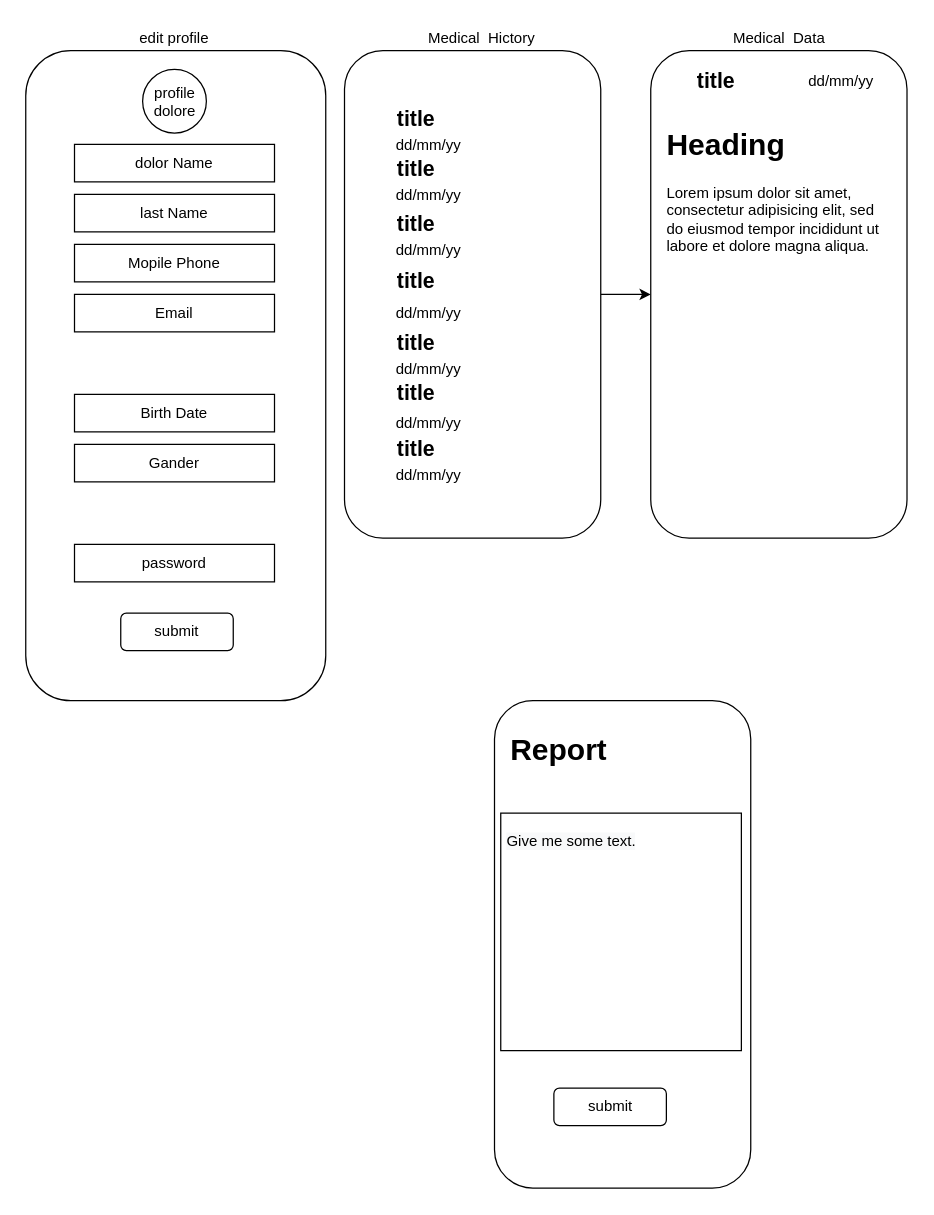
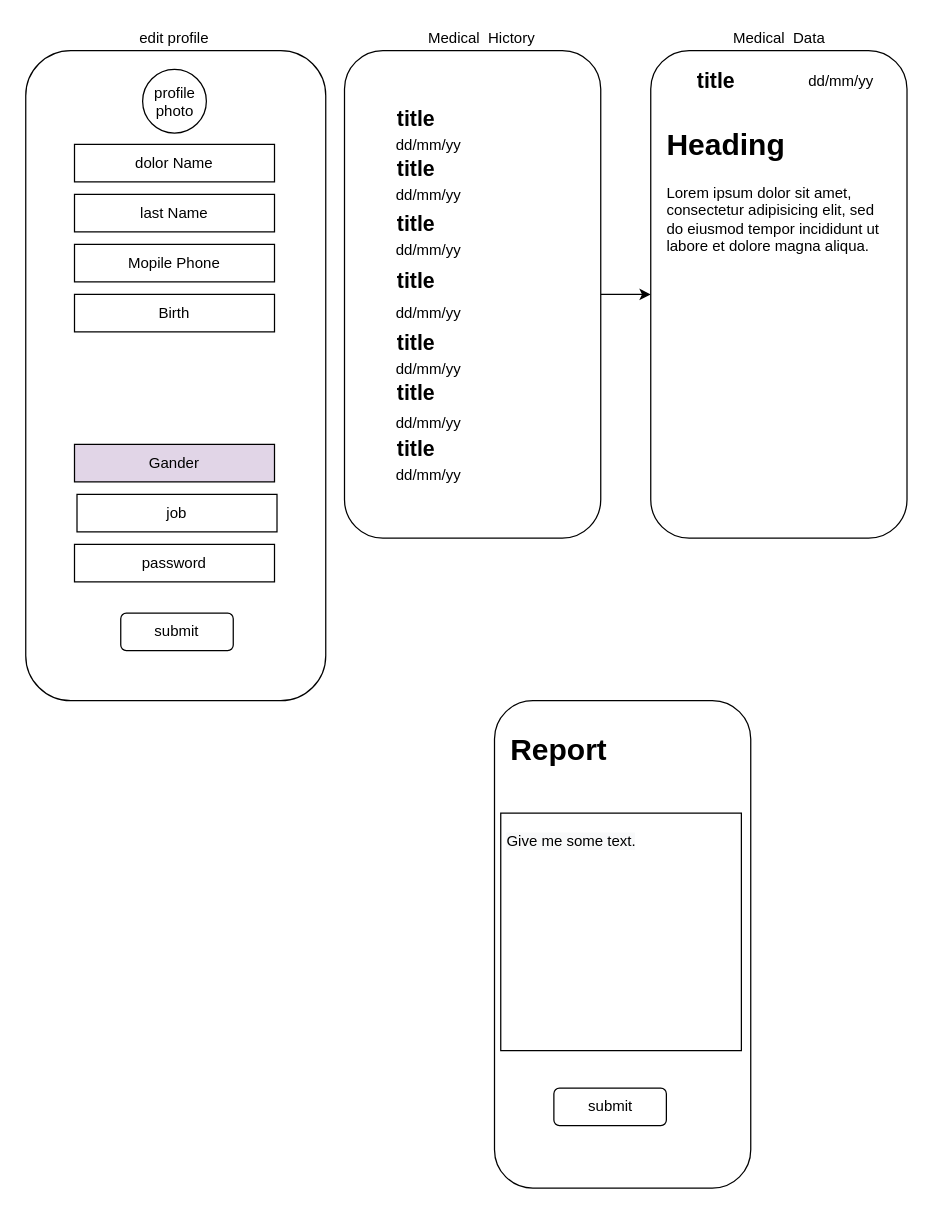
(175, 102) -> (175, 102)
(174, 313) -> (174, 313)
(174, 413) -> none
(174, 463) -> (174, 463)
none -> (177, 513)
